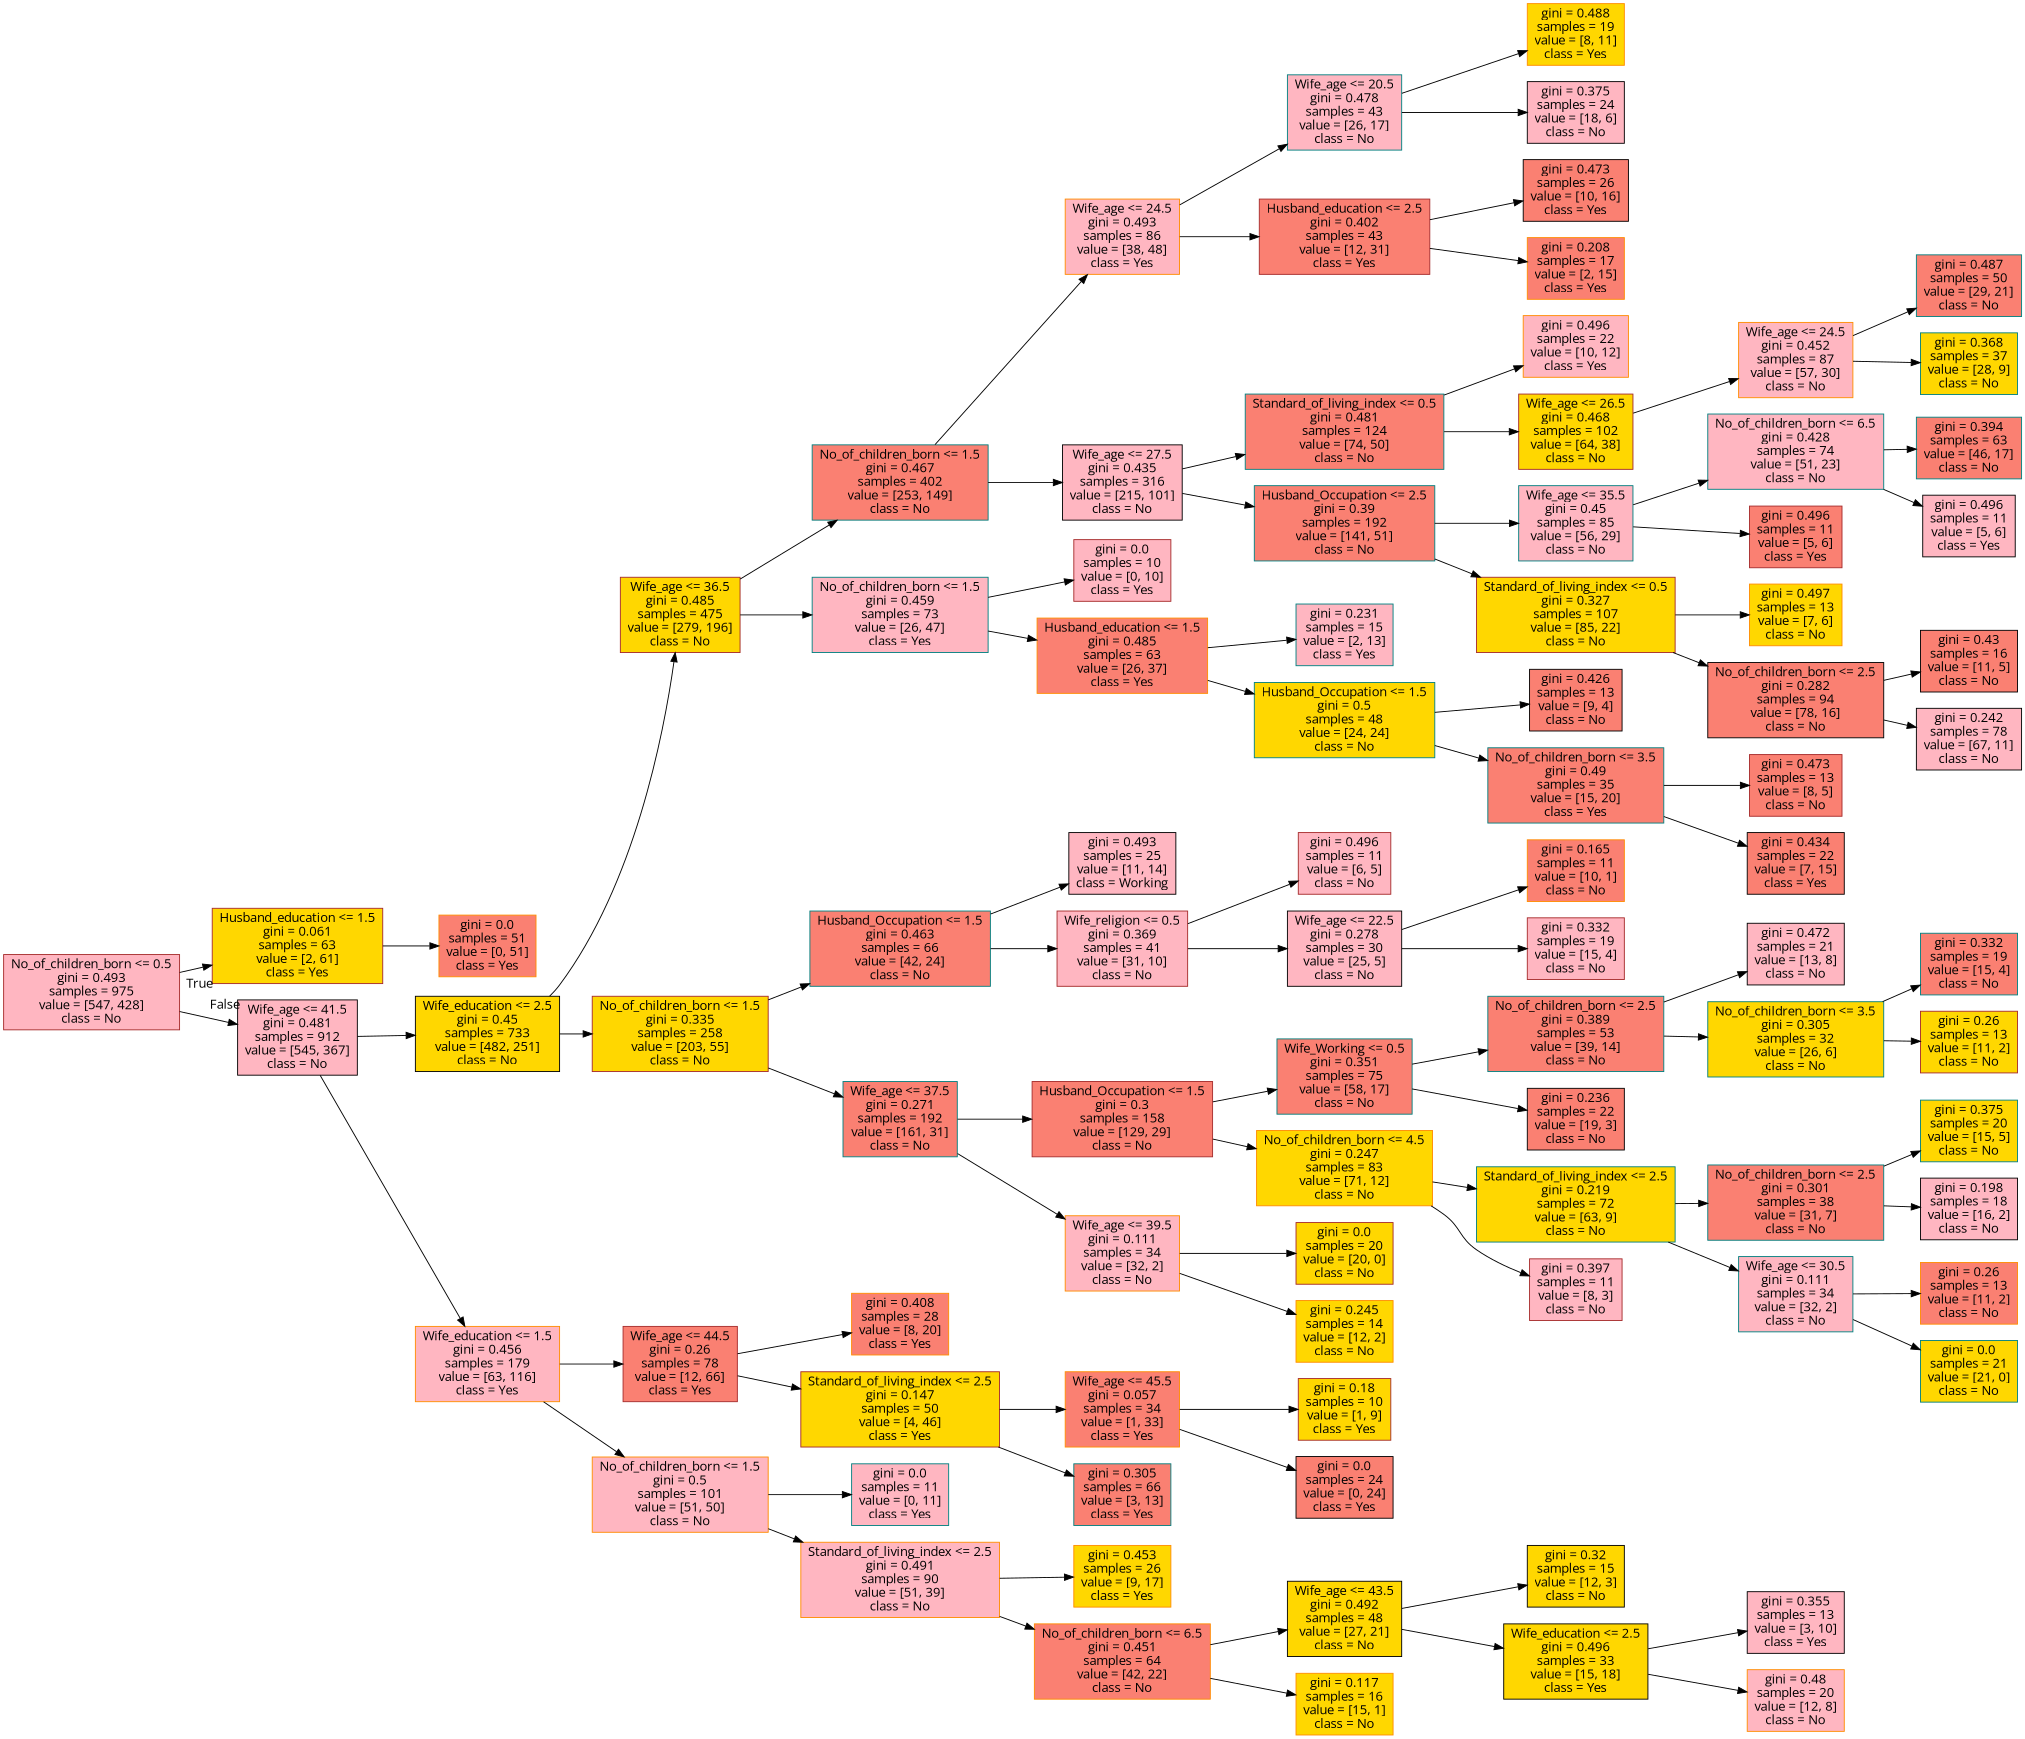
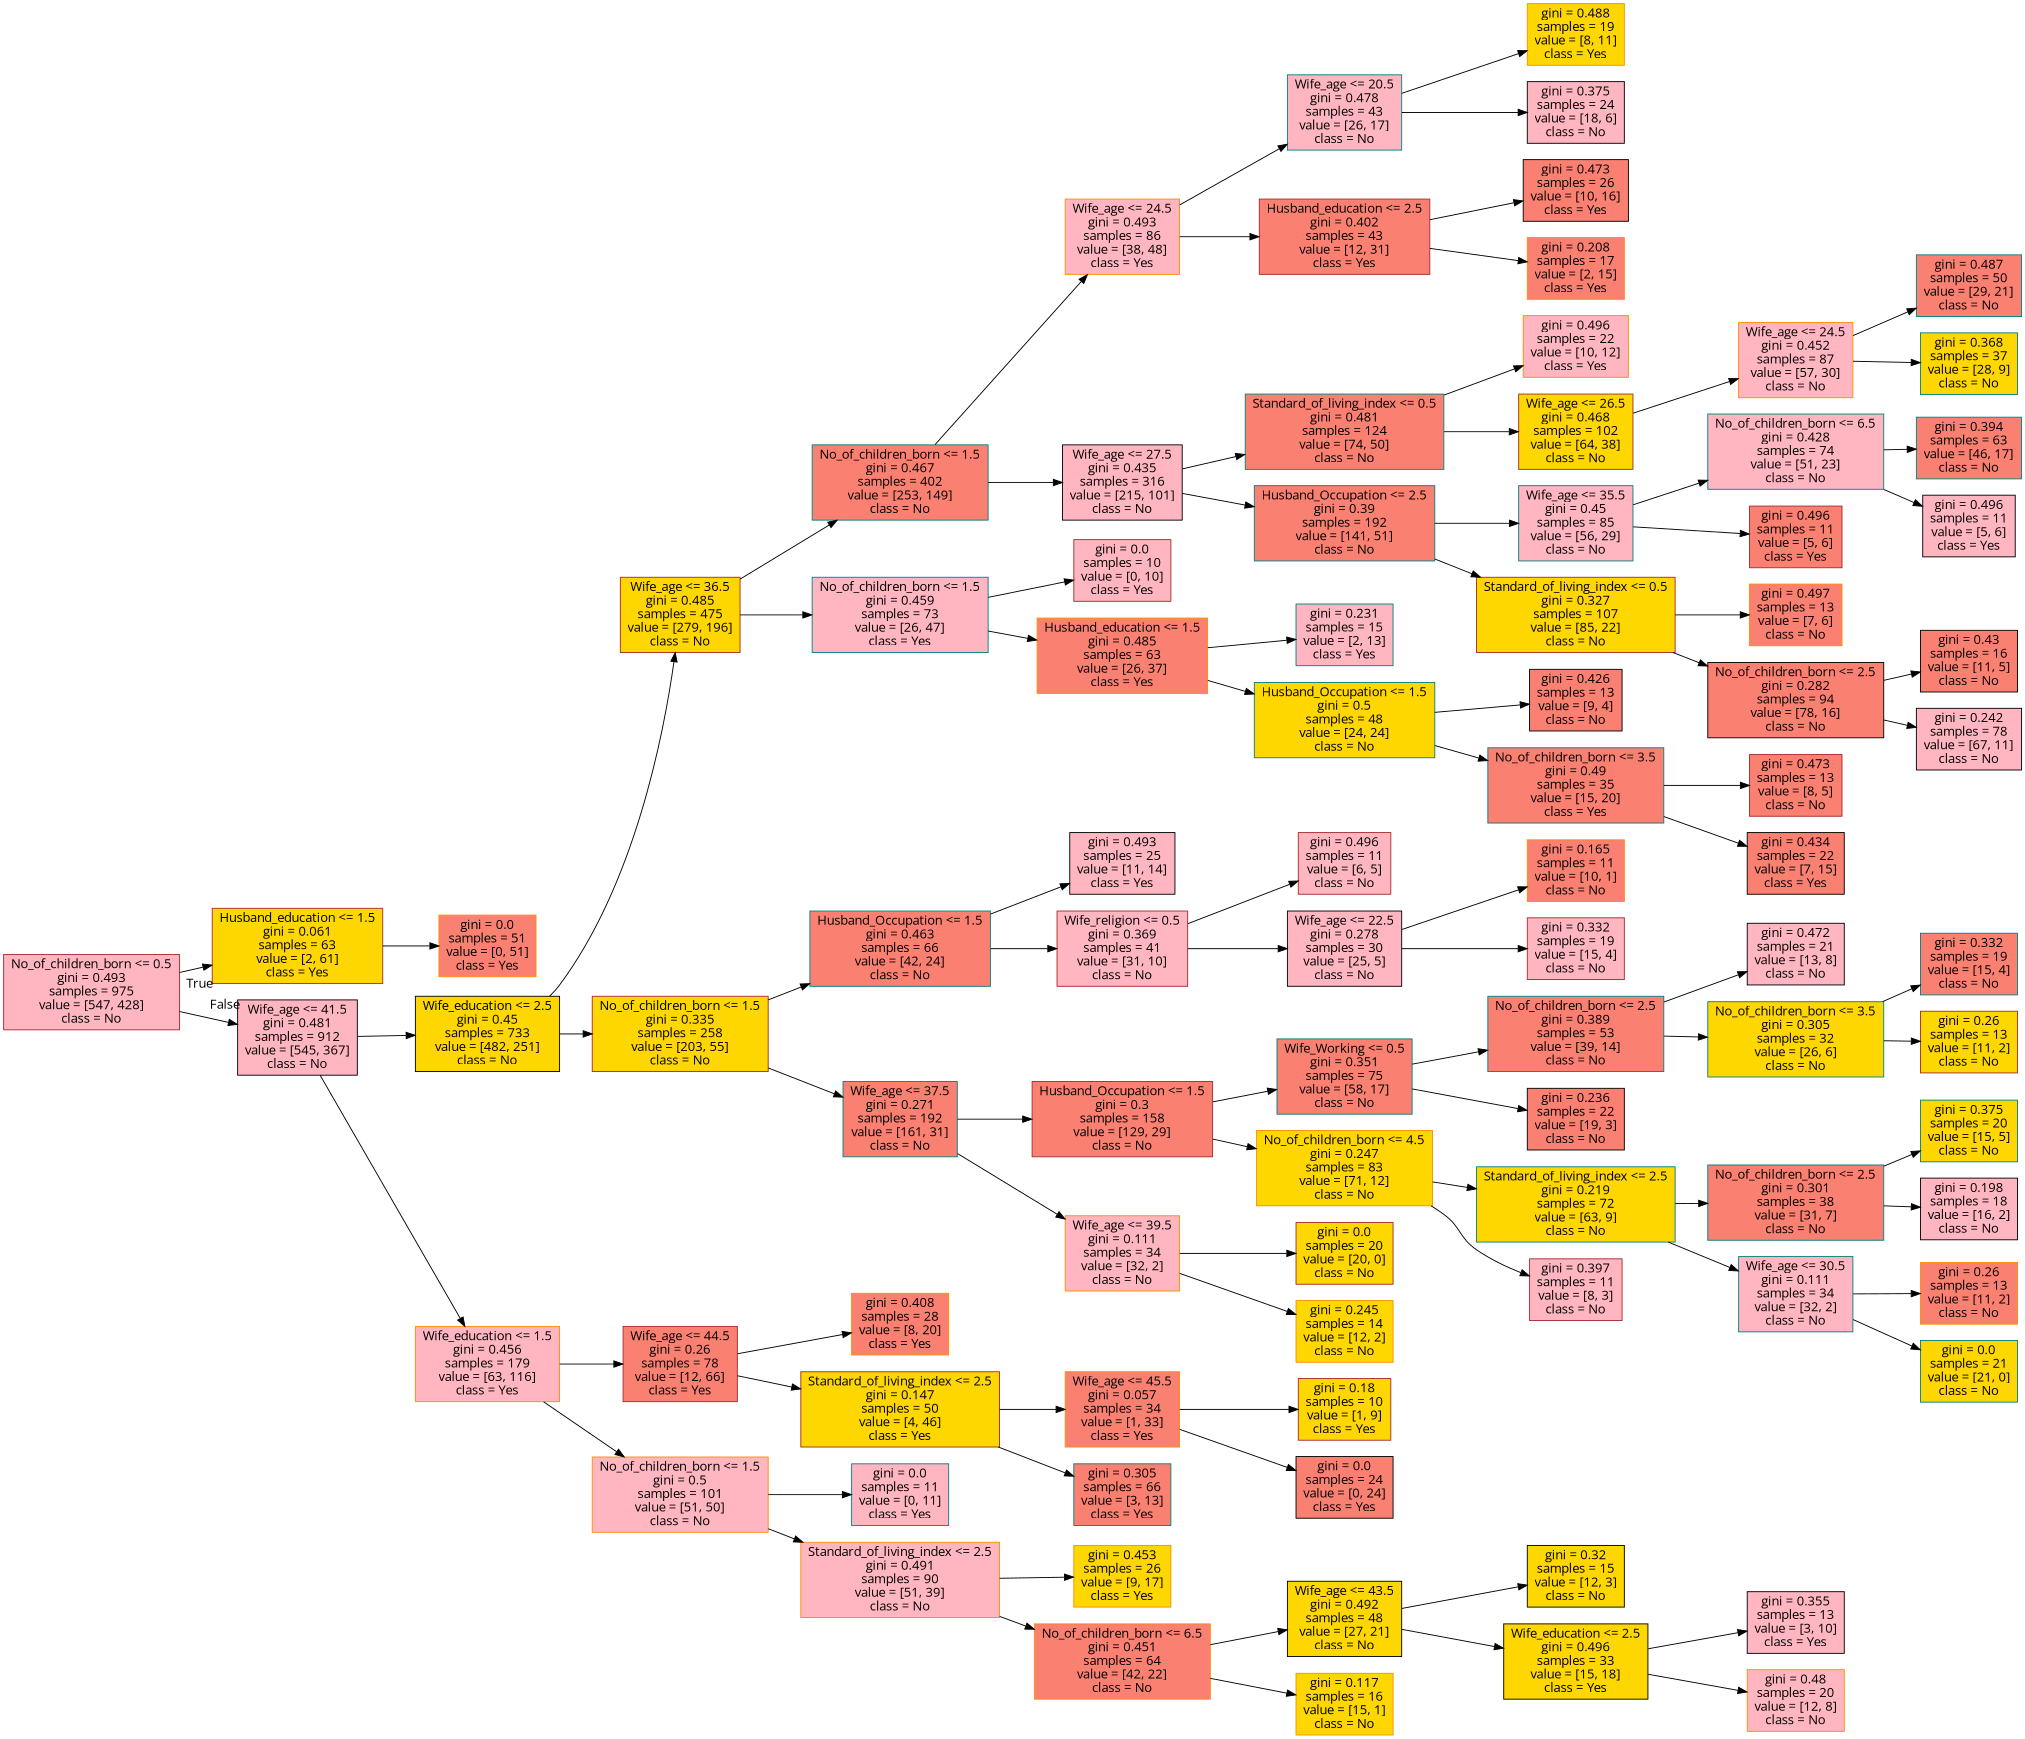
(1796, 615) -> (1796, 615)
(1122, 863) -> (1122, 863)
